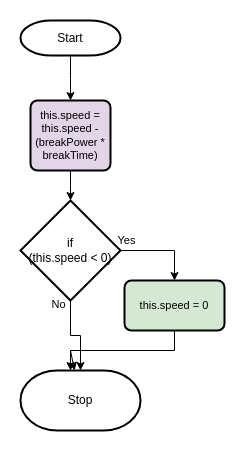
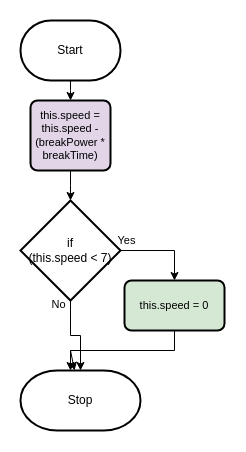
(71, 38) -> (71, 51)
(71, 251) -> (71, 251)
